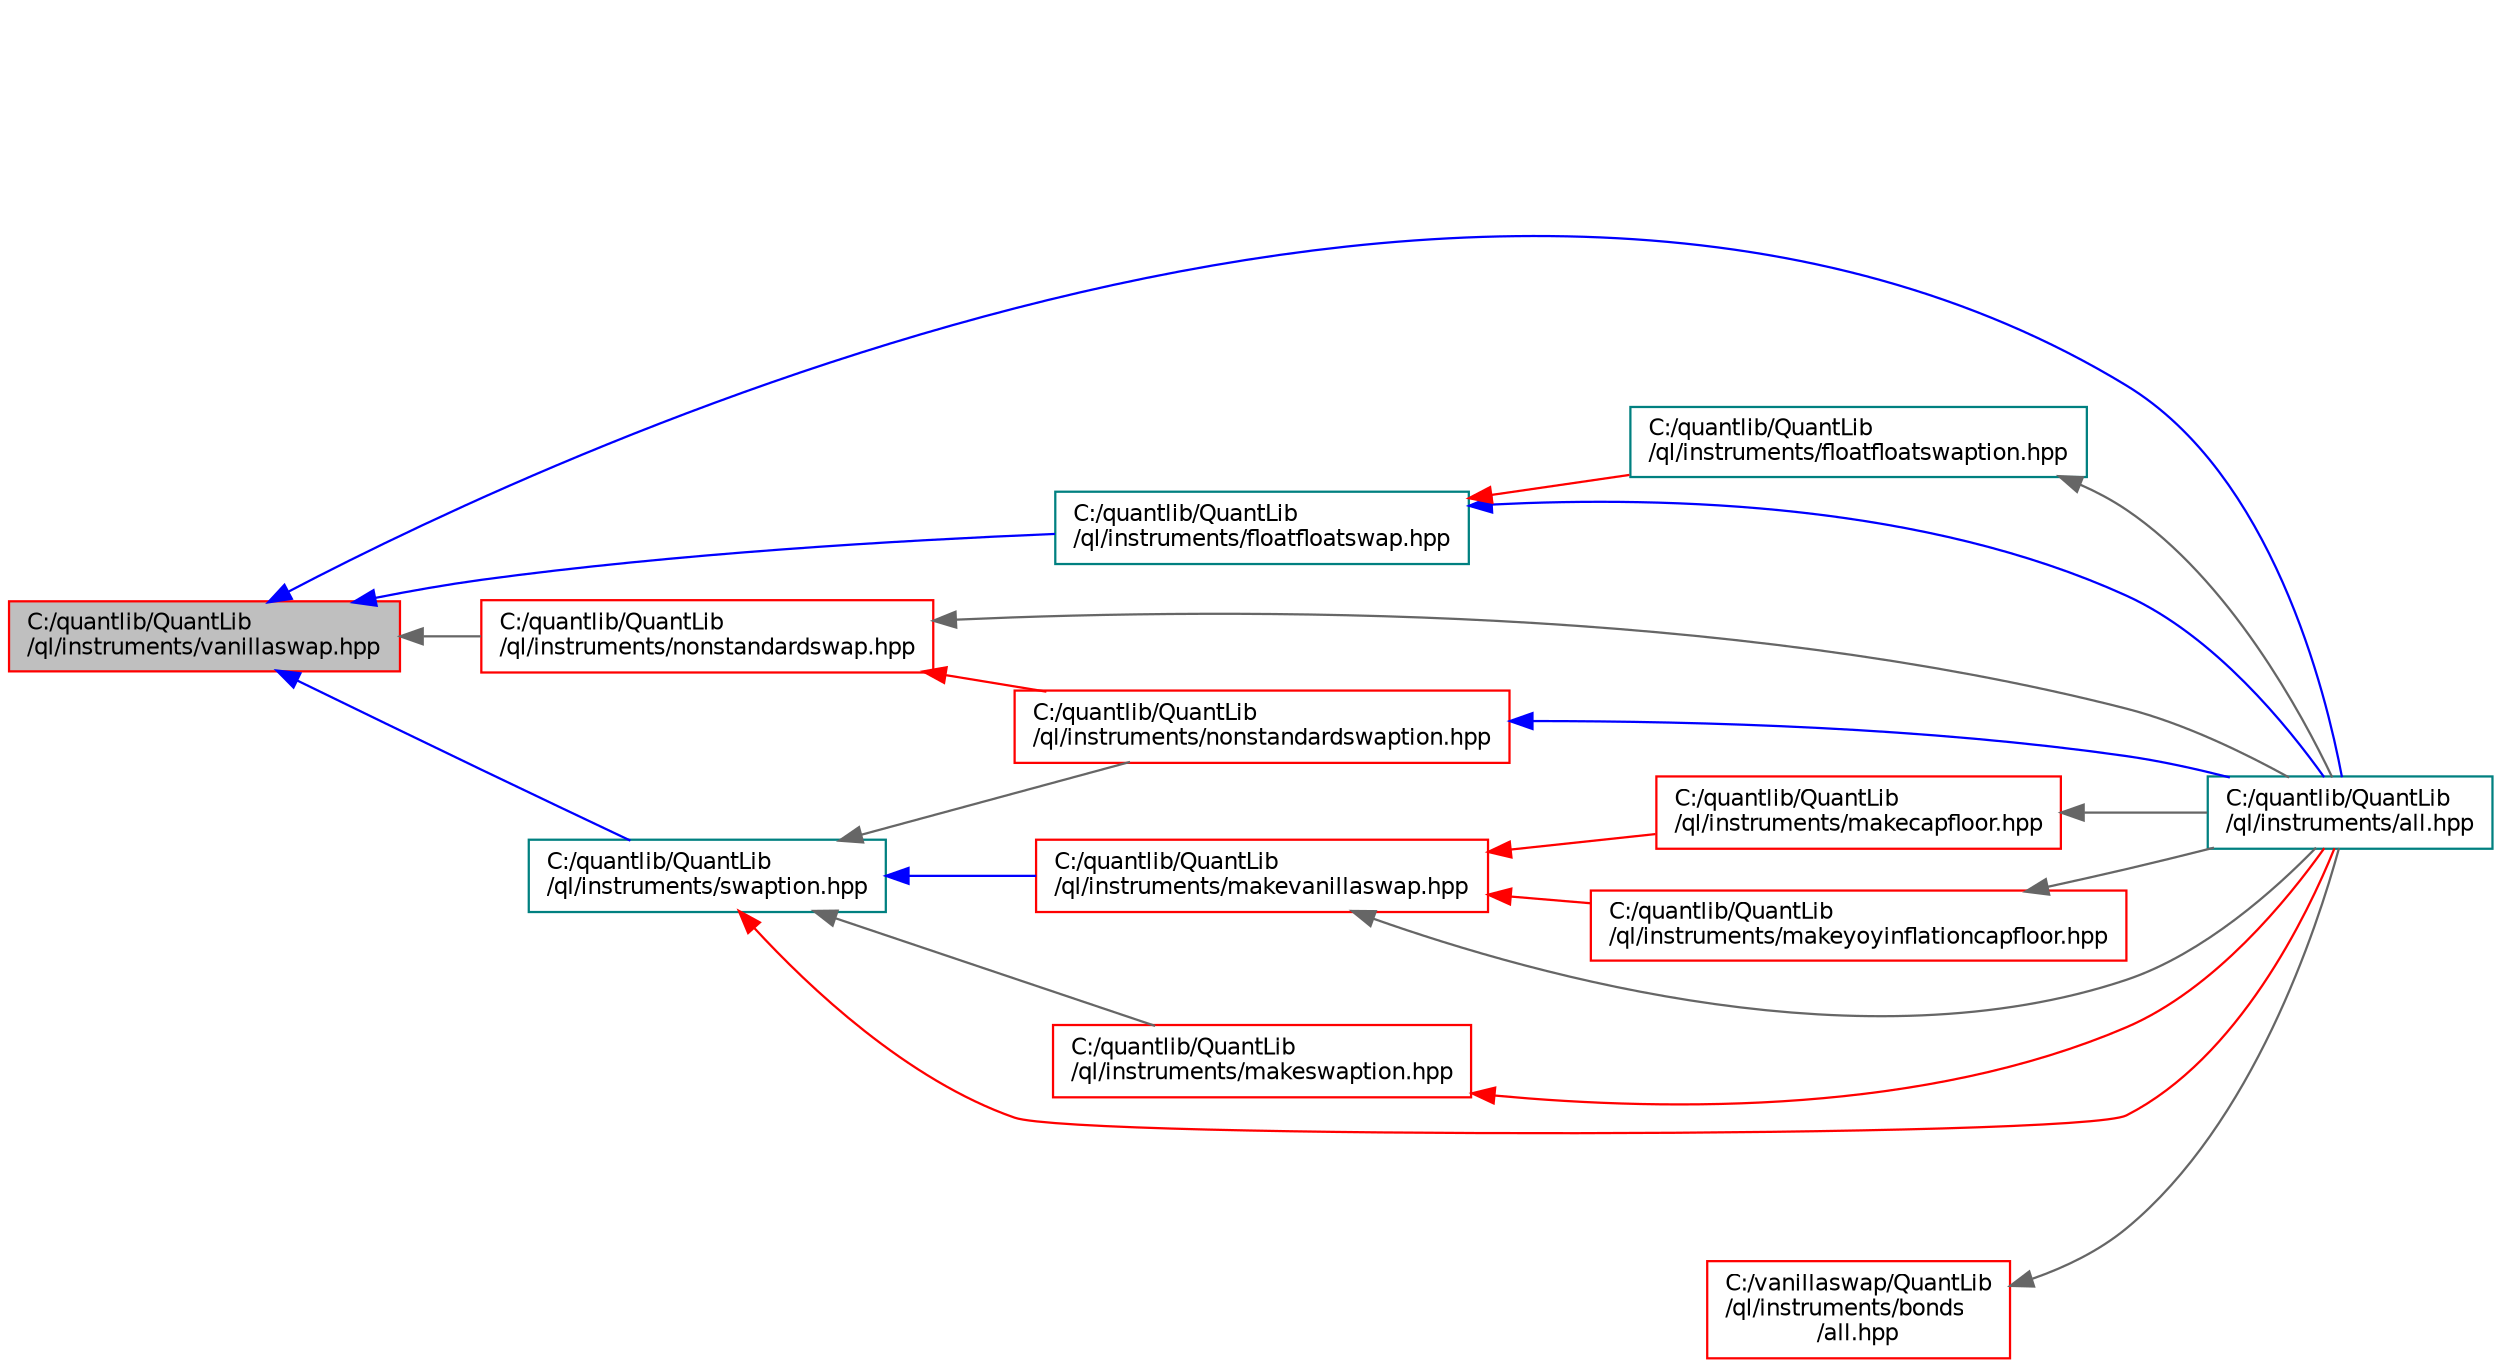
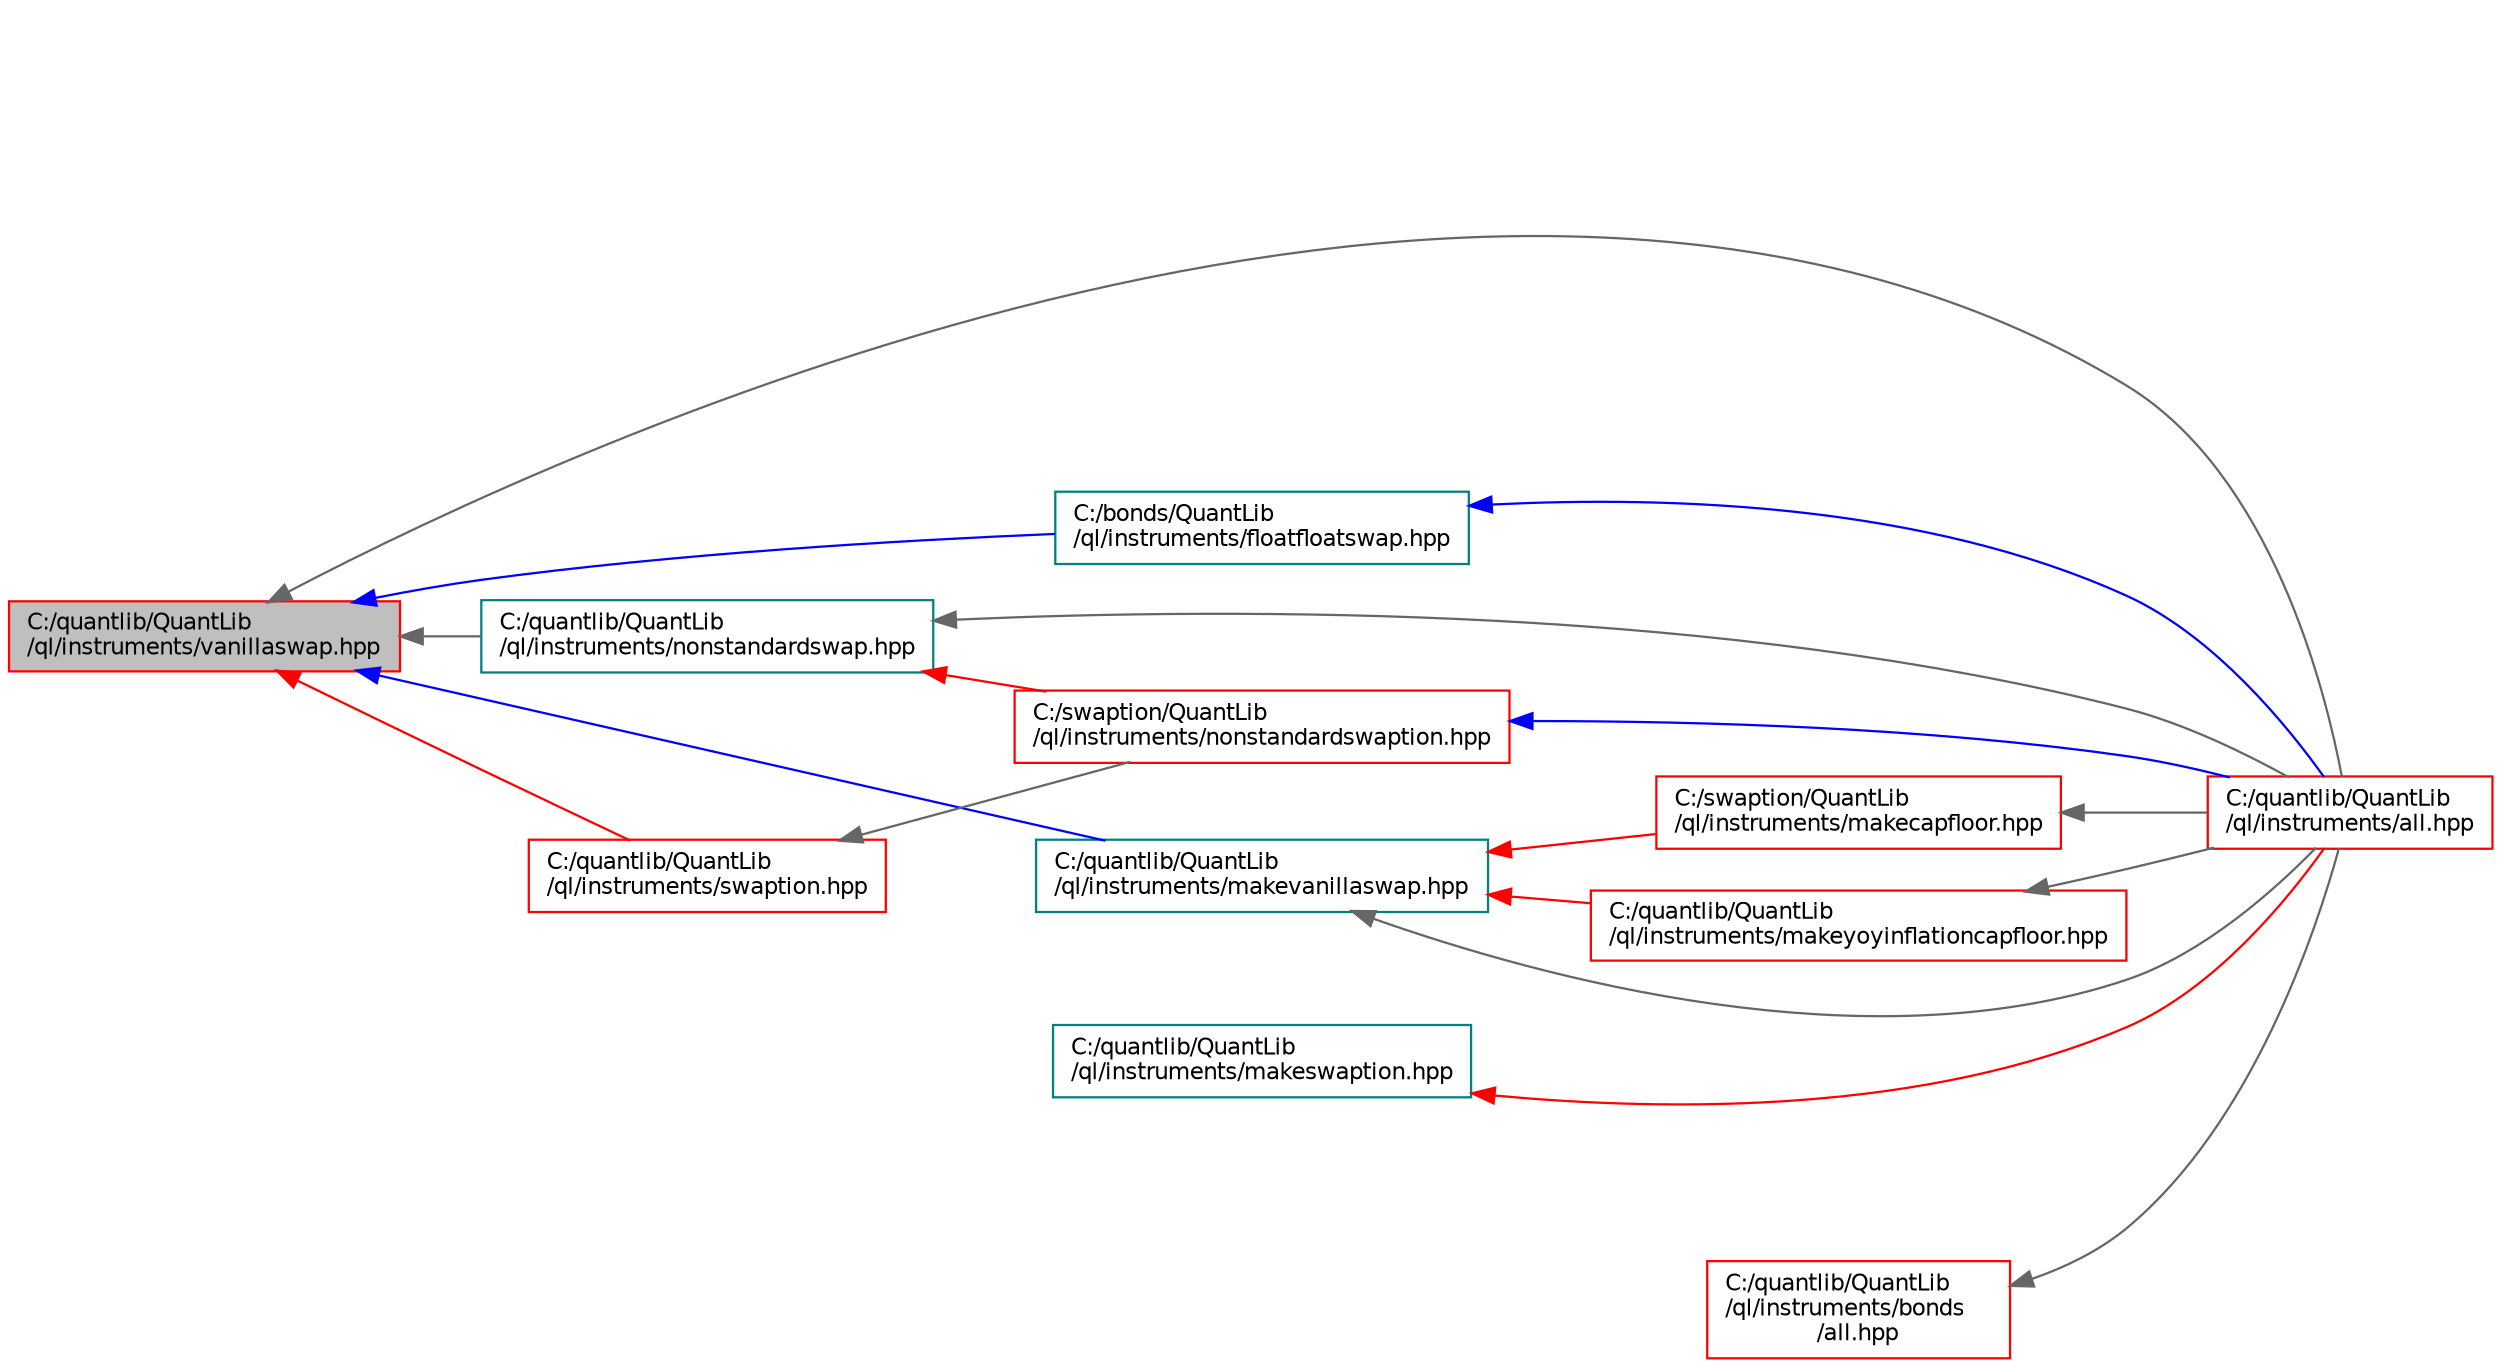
(1419, 244) -> (1419, 244)
(1859, 442) -> none
(1262, 528) -> (1262, 528)
(707, 636) -> (707, 636)
(1262, 727) -> (1262, 727)
(463, 761) -> (463, 761)
(1859, 813) -> (1859, 813)
(2350, 813) -> (2350, 813)
(707, 876) -> (707, 876)
(972, 876) -> (742, 758)
(1262, 876) -> (1262, 876)
(995, 972) -> none
(1262, 1061) -> (1262, 1061)
(1581, 1133) -> none
(1859, 1310) -> (1859, 1310)
